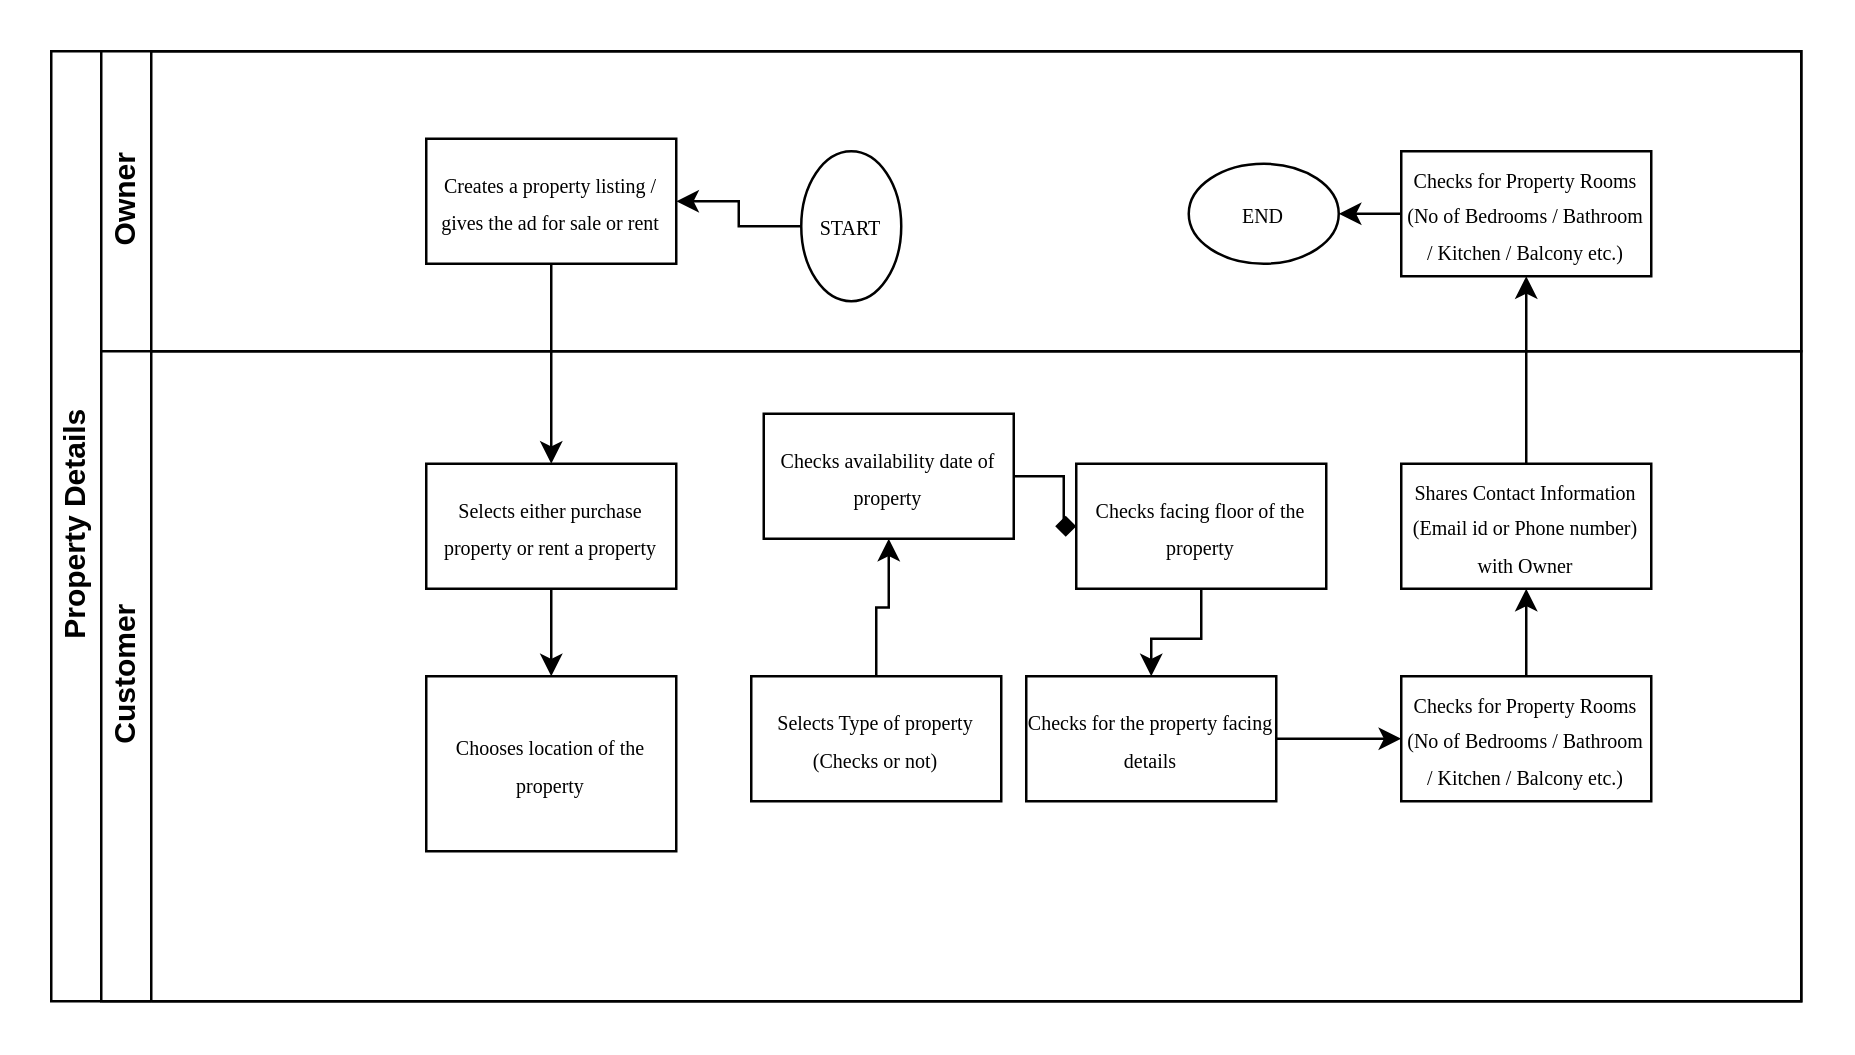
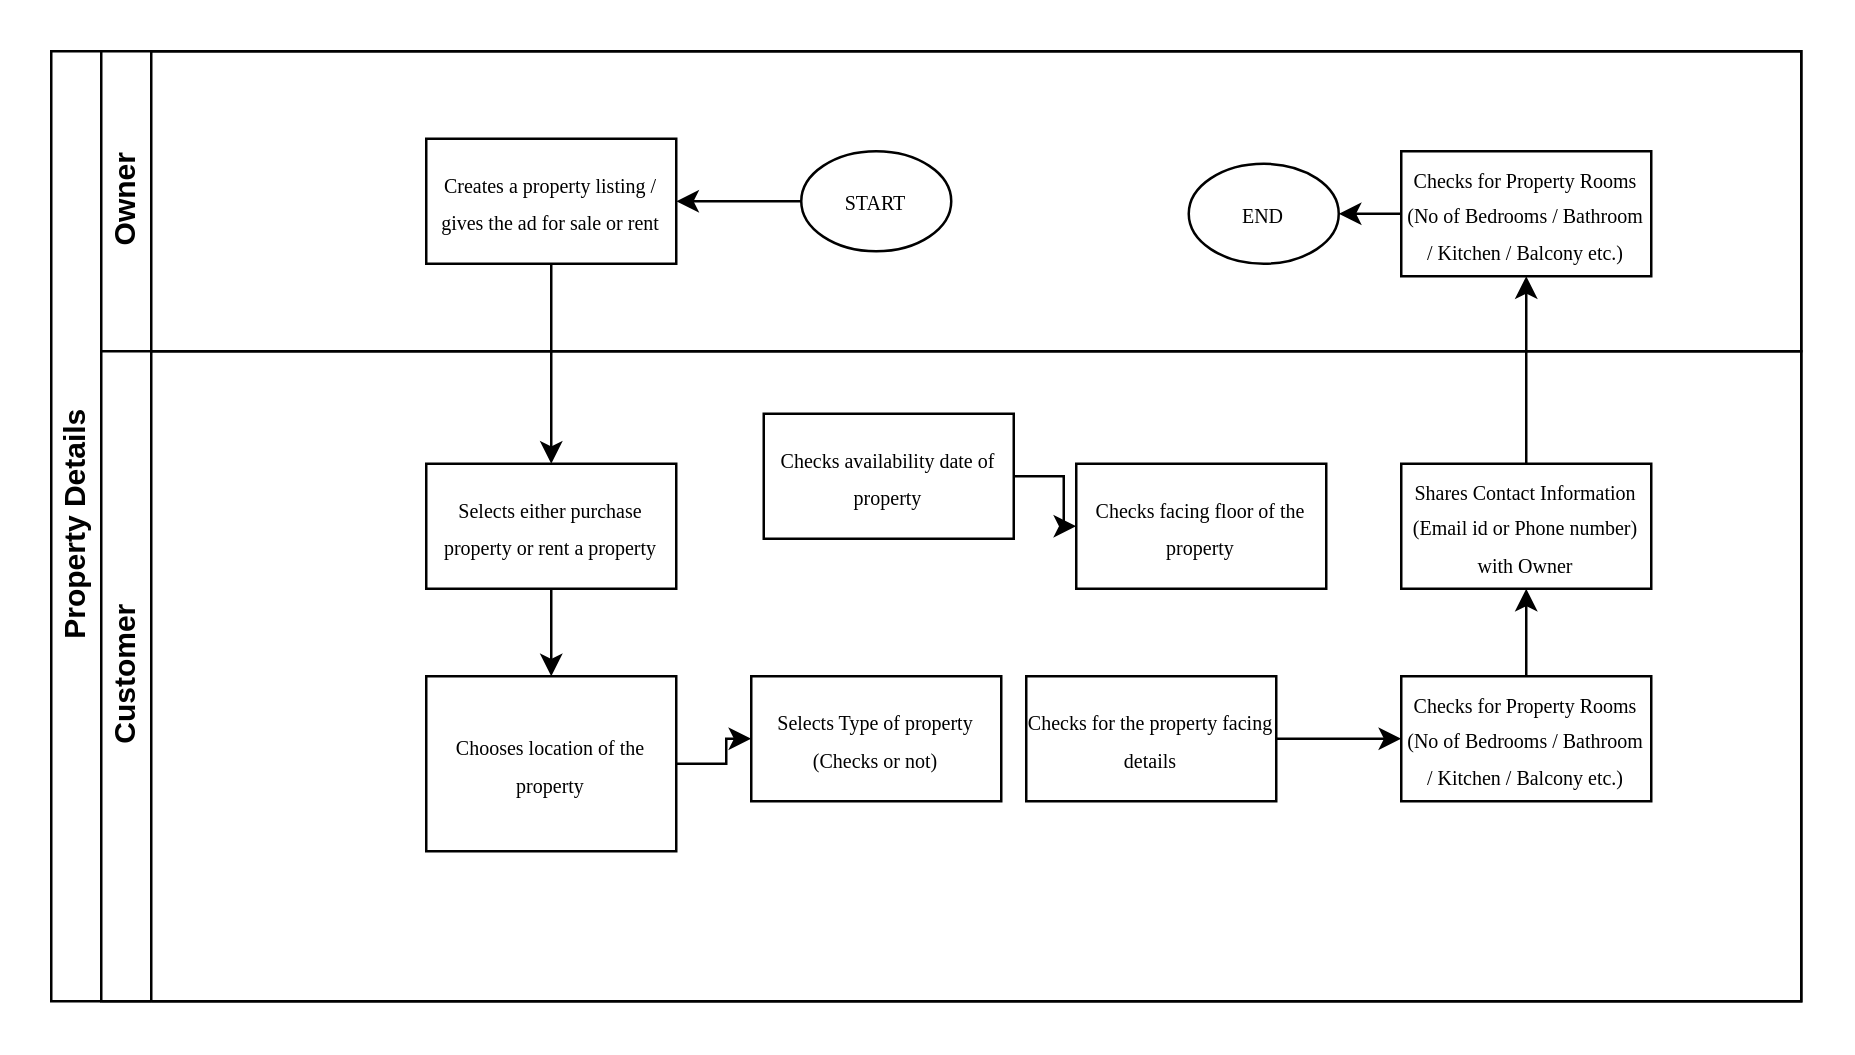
(851, 226) -> (876, 201)
(1064, 522) -> (1064, 521)
(876, 610) -> none
(1191, 639) -> none
none -> (718, 764)
